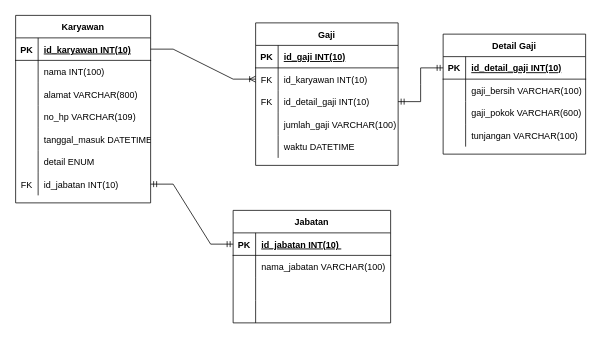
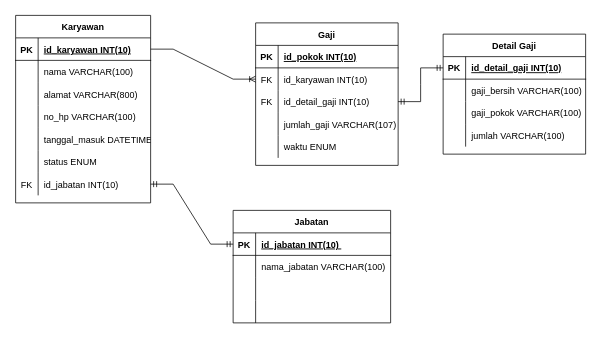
(318, 57) -> (321, 57)
(75, 72) -> (85, 72)
(527, 113) -> (527, 113)
(88, 117) -> (88, 117)
(340, 125) -> (340, 125)
(525, 136) -> (517, 136)
(318, 147) -> (308, 147)
(68, 162) -> (70, 162)
